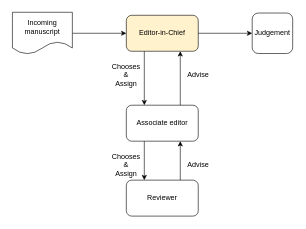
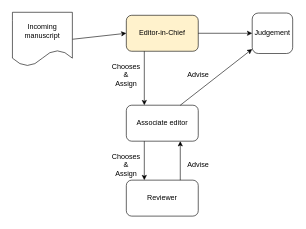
(42, 33) -> (42, 39)
(180, 103) -> (214, 79)
